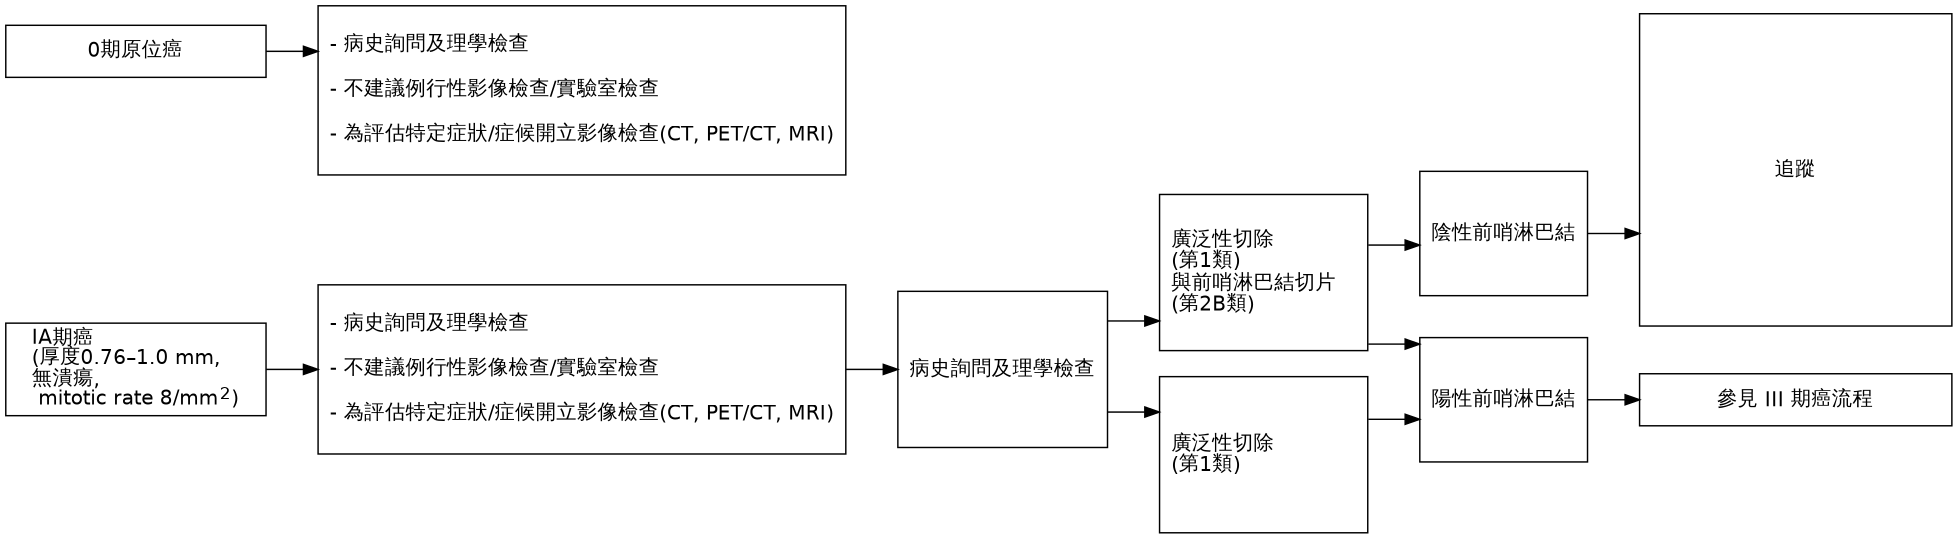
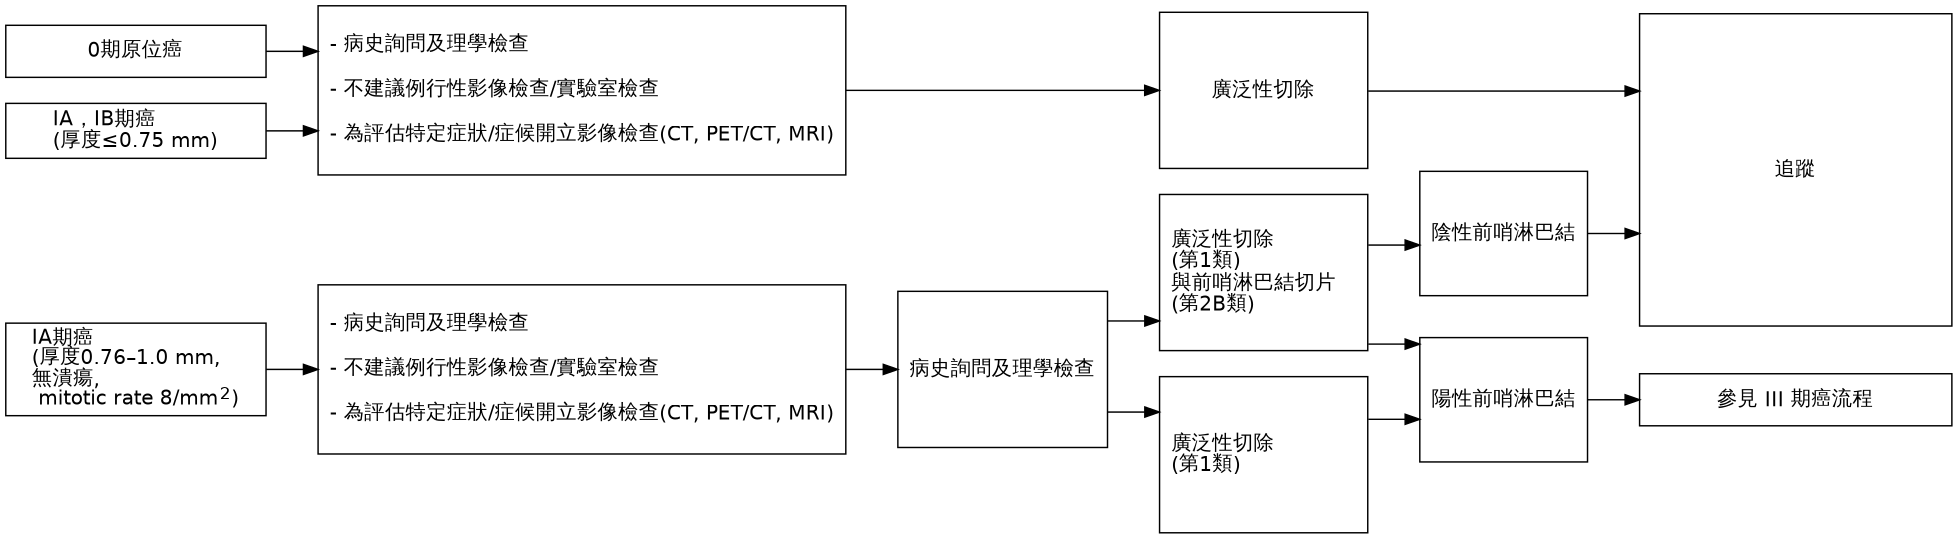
none -> (1264, 90)
none -> (136, 131)
